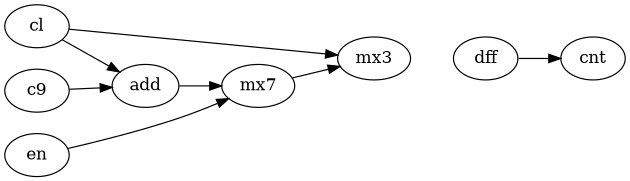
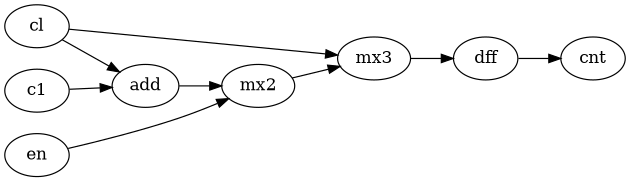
none -> (426, 58)
(258, 86) -> (258, 86)
(37, 91) -> (37, 91)
